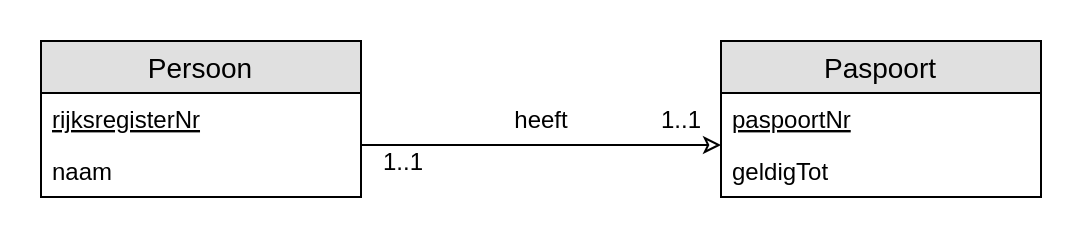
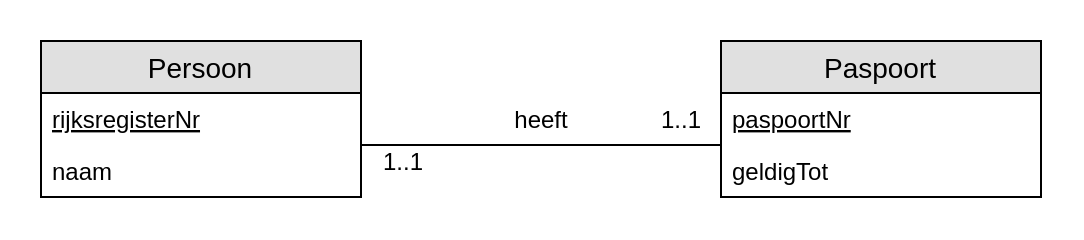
(706, 145) -> (711, 145)
